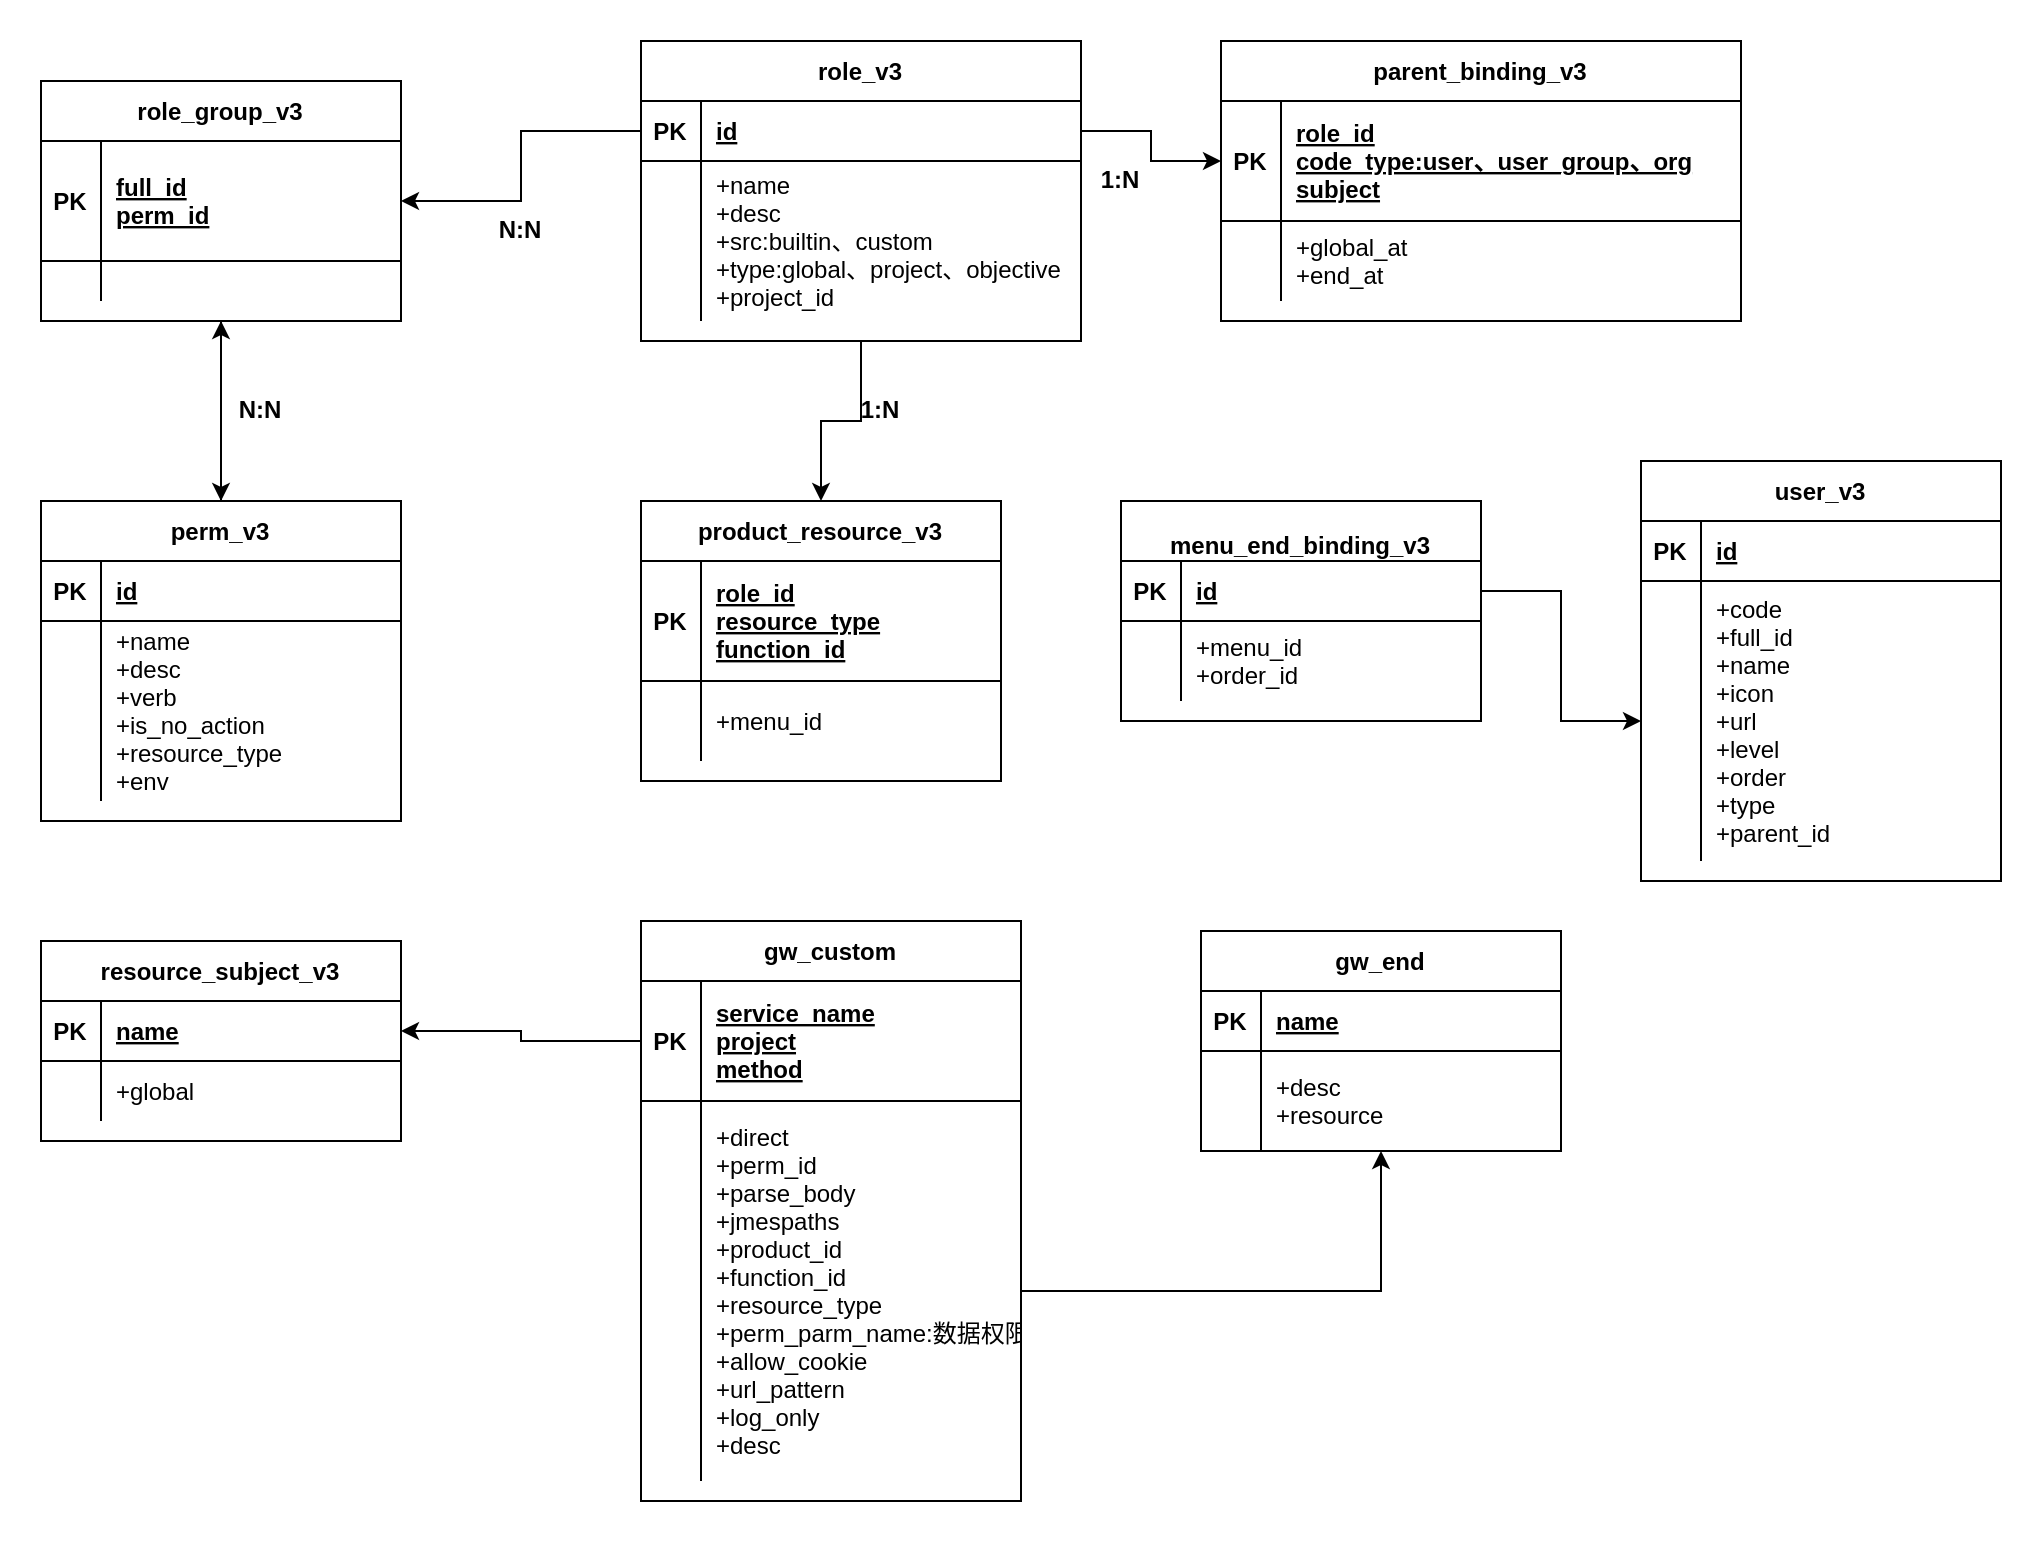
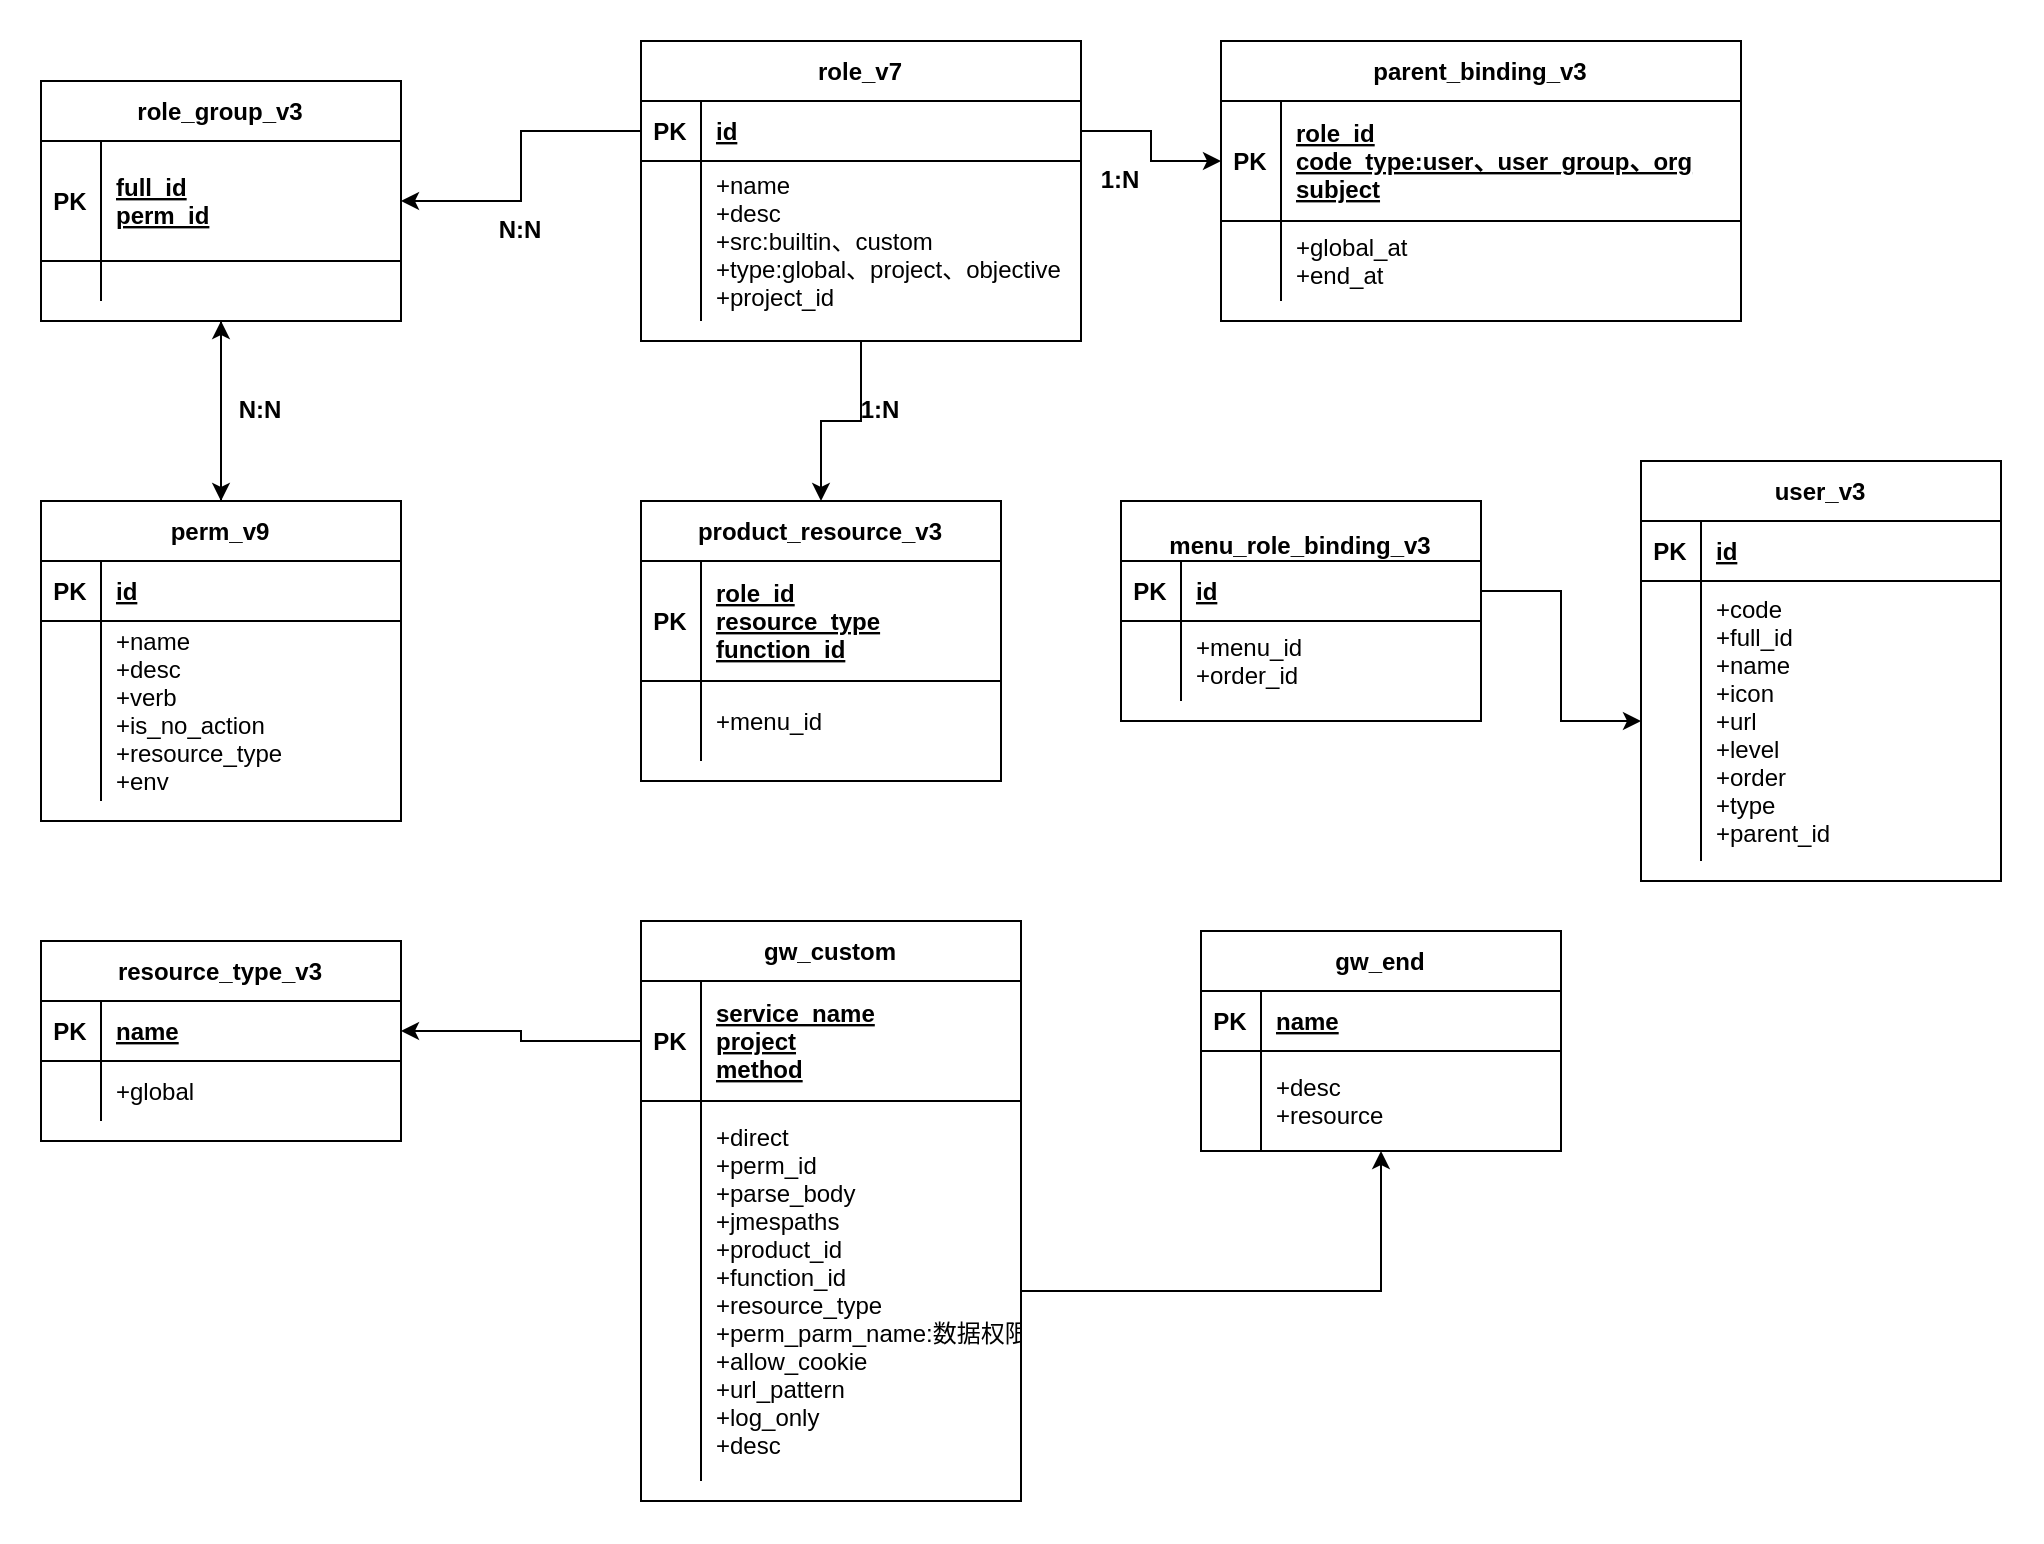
(860, 72) -> (860, 72)
(220, 532) -> (220, 532)
(1300, 546) -> (1300, 546)
(220, 972) -> (220, 972)
